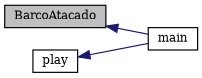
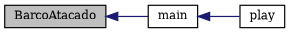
(119, 49) -> (225, 16)
